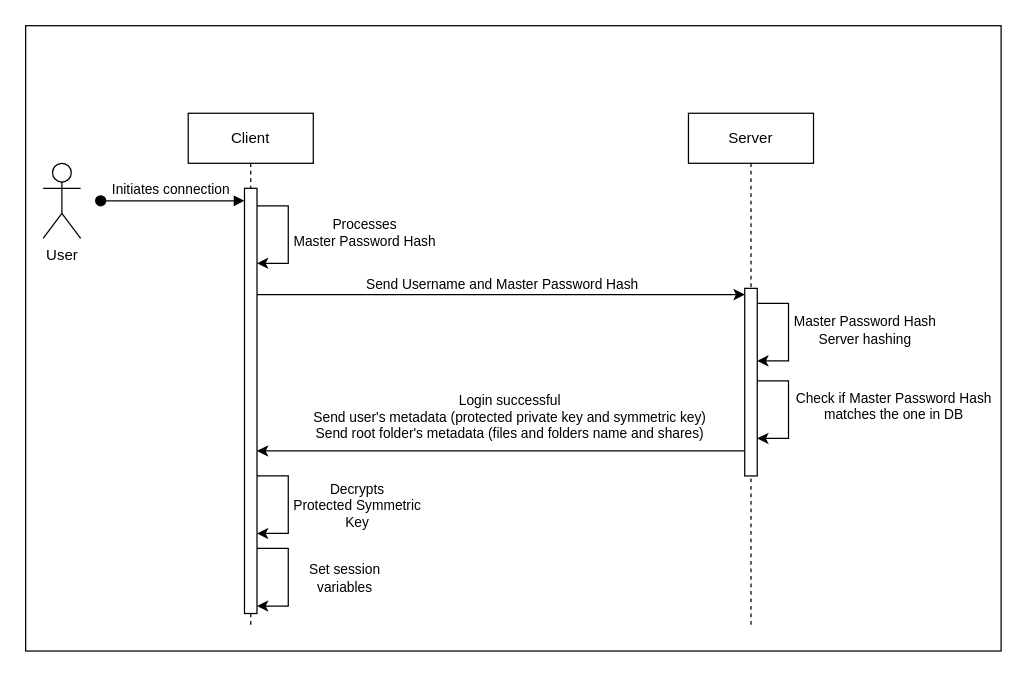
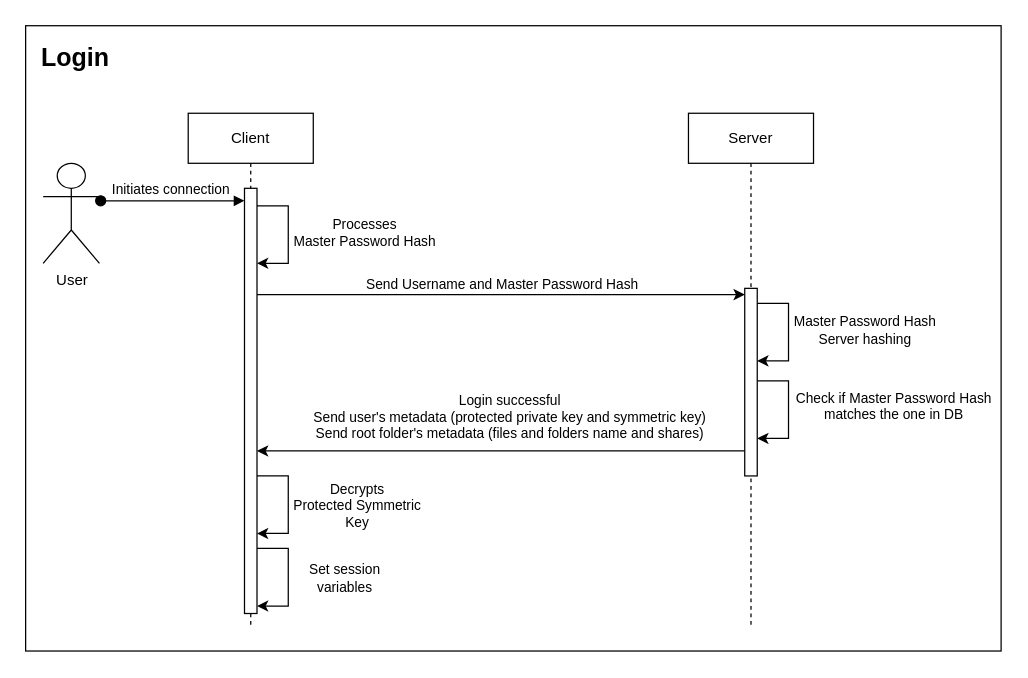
none -> (76, 57)
(62, 201) -> (71, 213)
